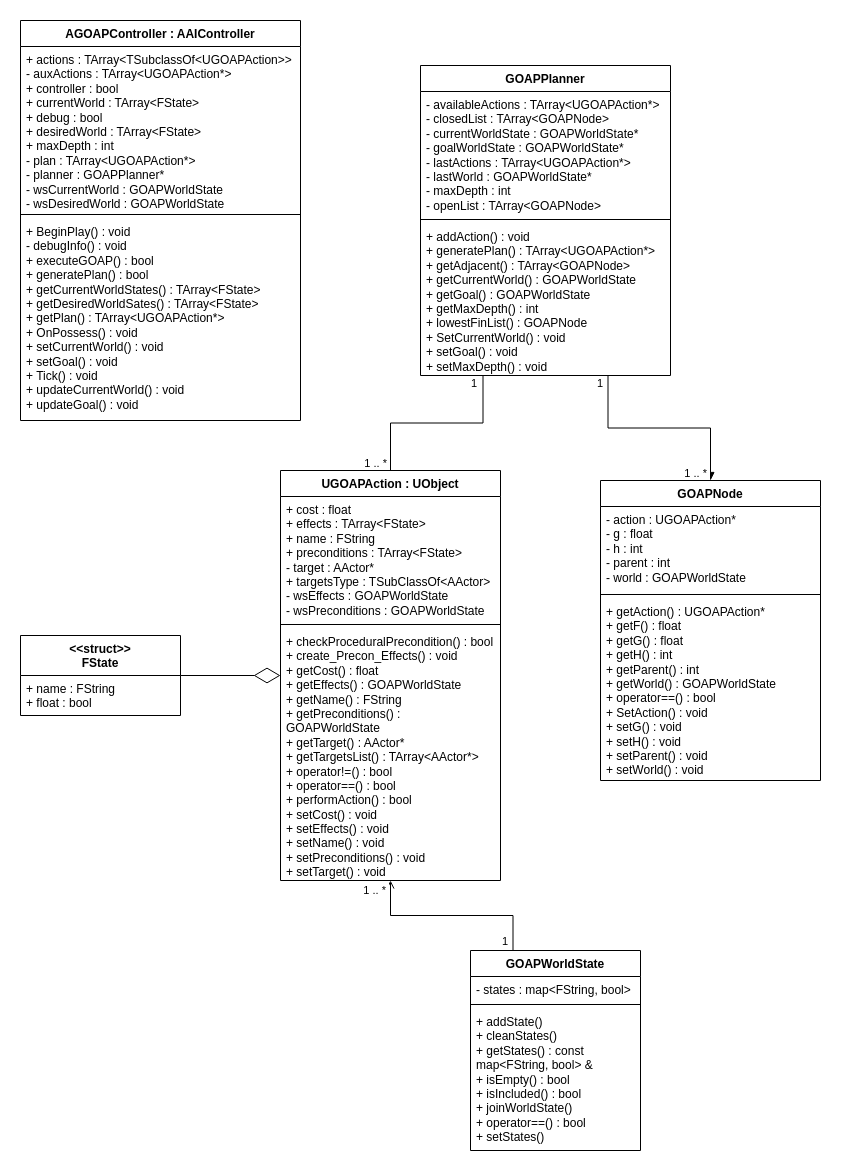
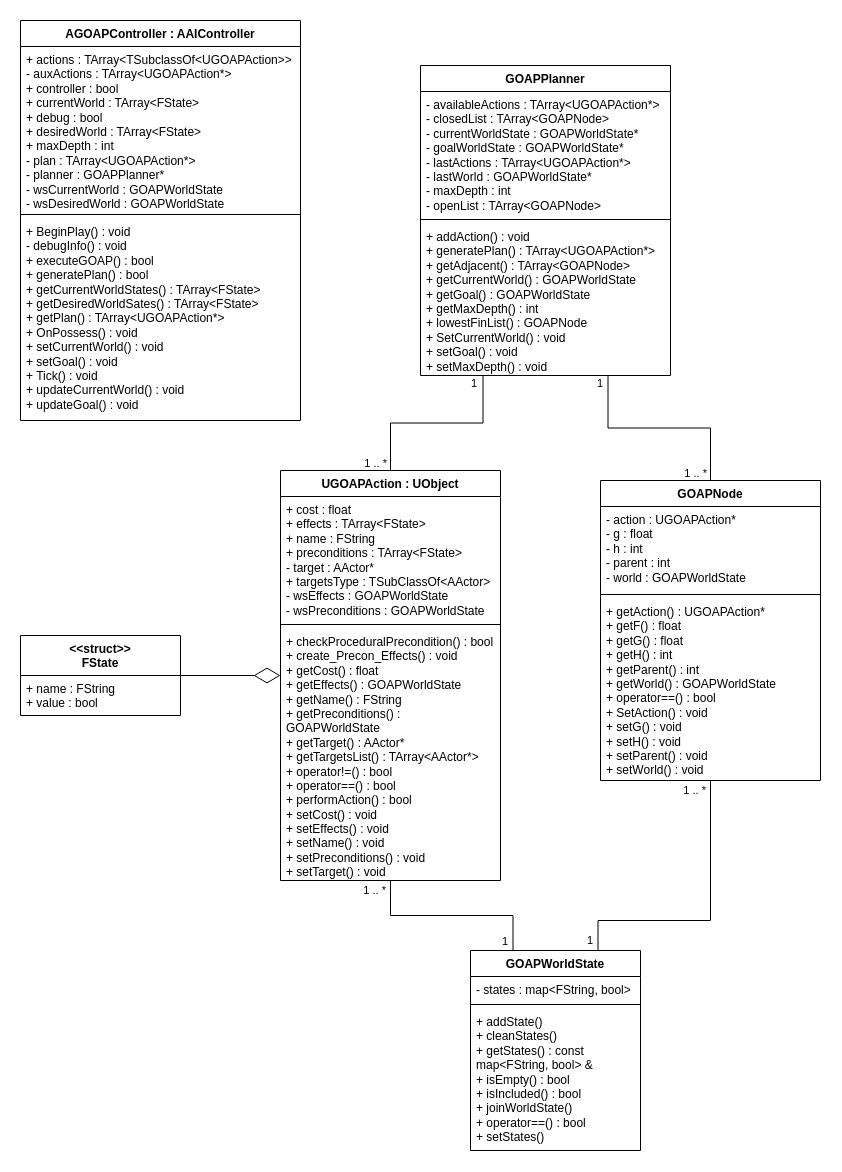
(711, 471) -> (711, 474)
(72, 697) -> (72, 697)
(391, 886) -> (391, 886)
none -> (708, 921)
